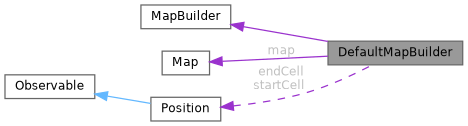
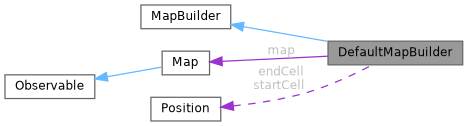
(286, 34) -> (286, 34)
(129, 100) -> (134, 72)
